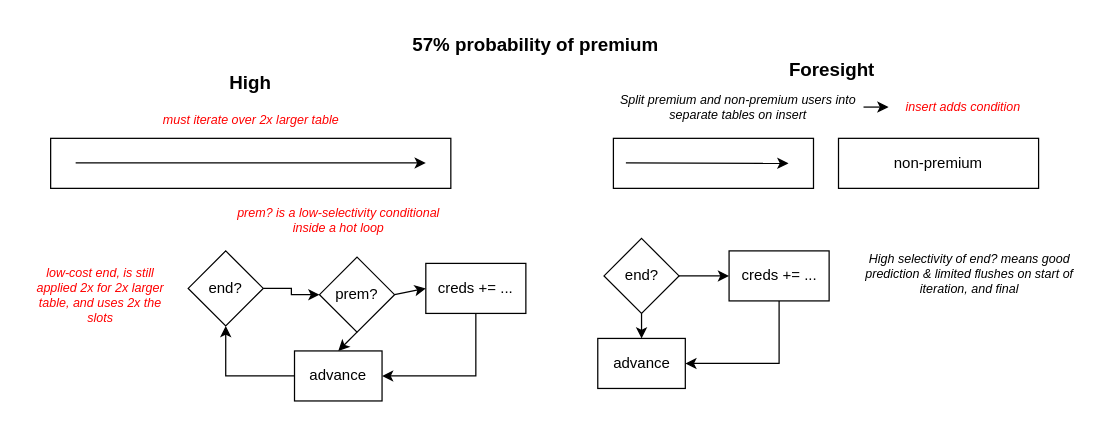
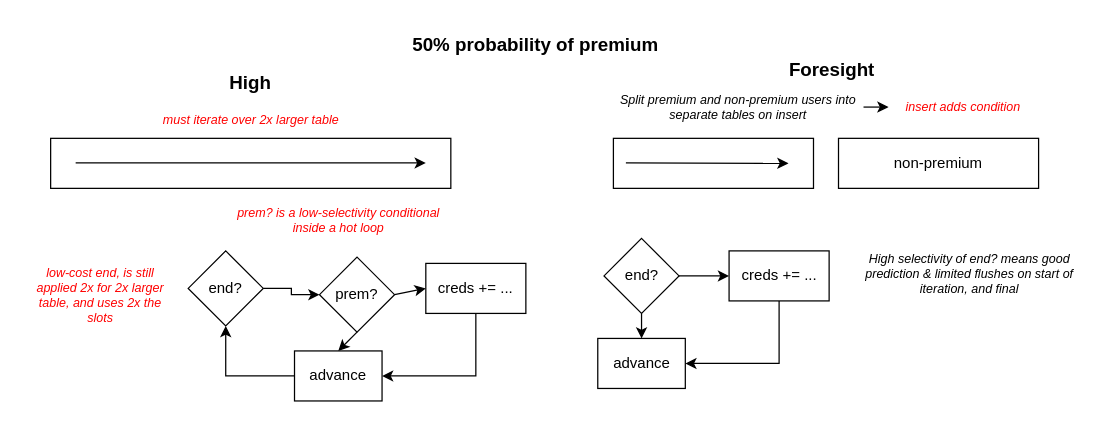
(536, 44) -> (536, 44)
